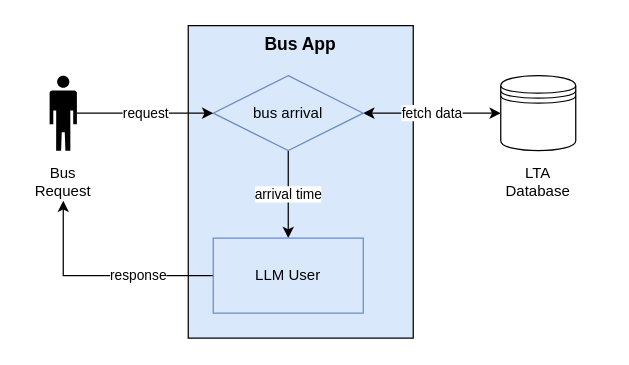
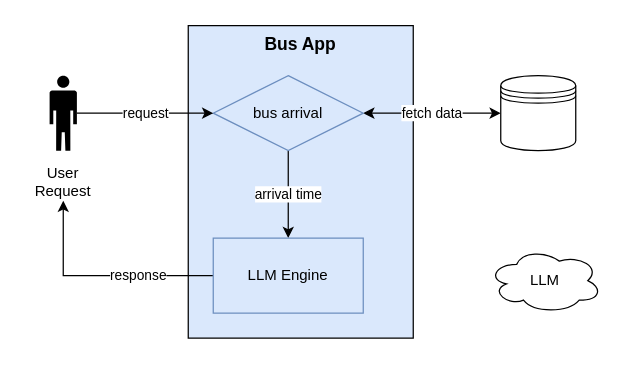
(63, 182) -> (63, 182)
(538, 182) -> none
(288, 276) -> (288, 276)
none -> (545, 281)
